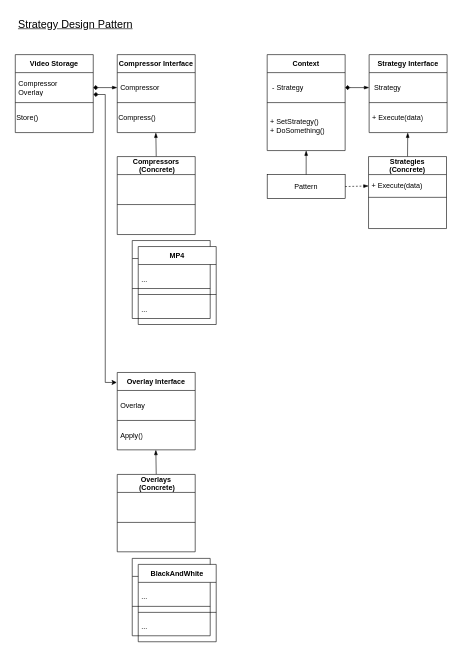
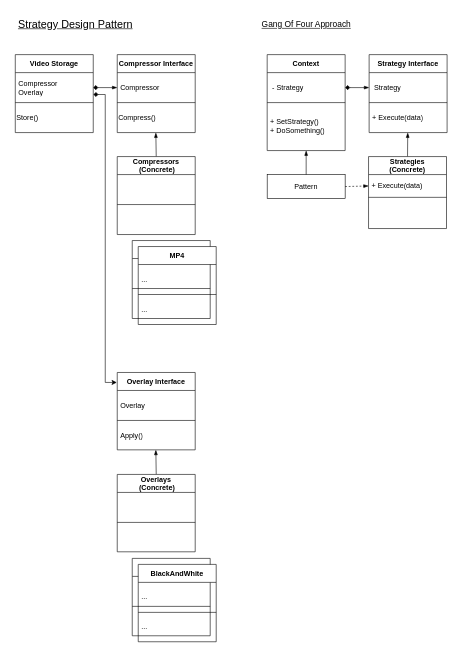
none -> (306, 24)
